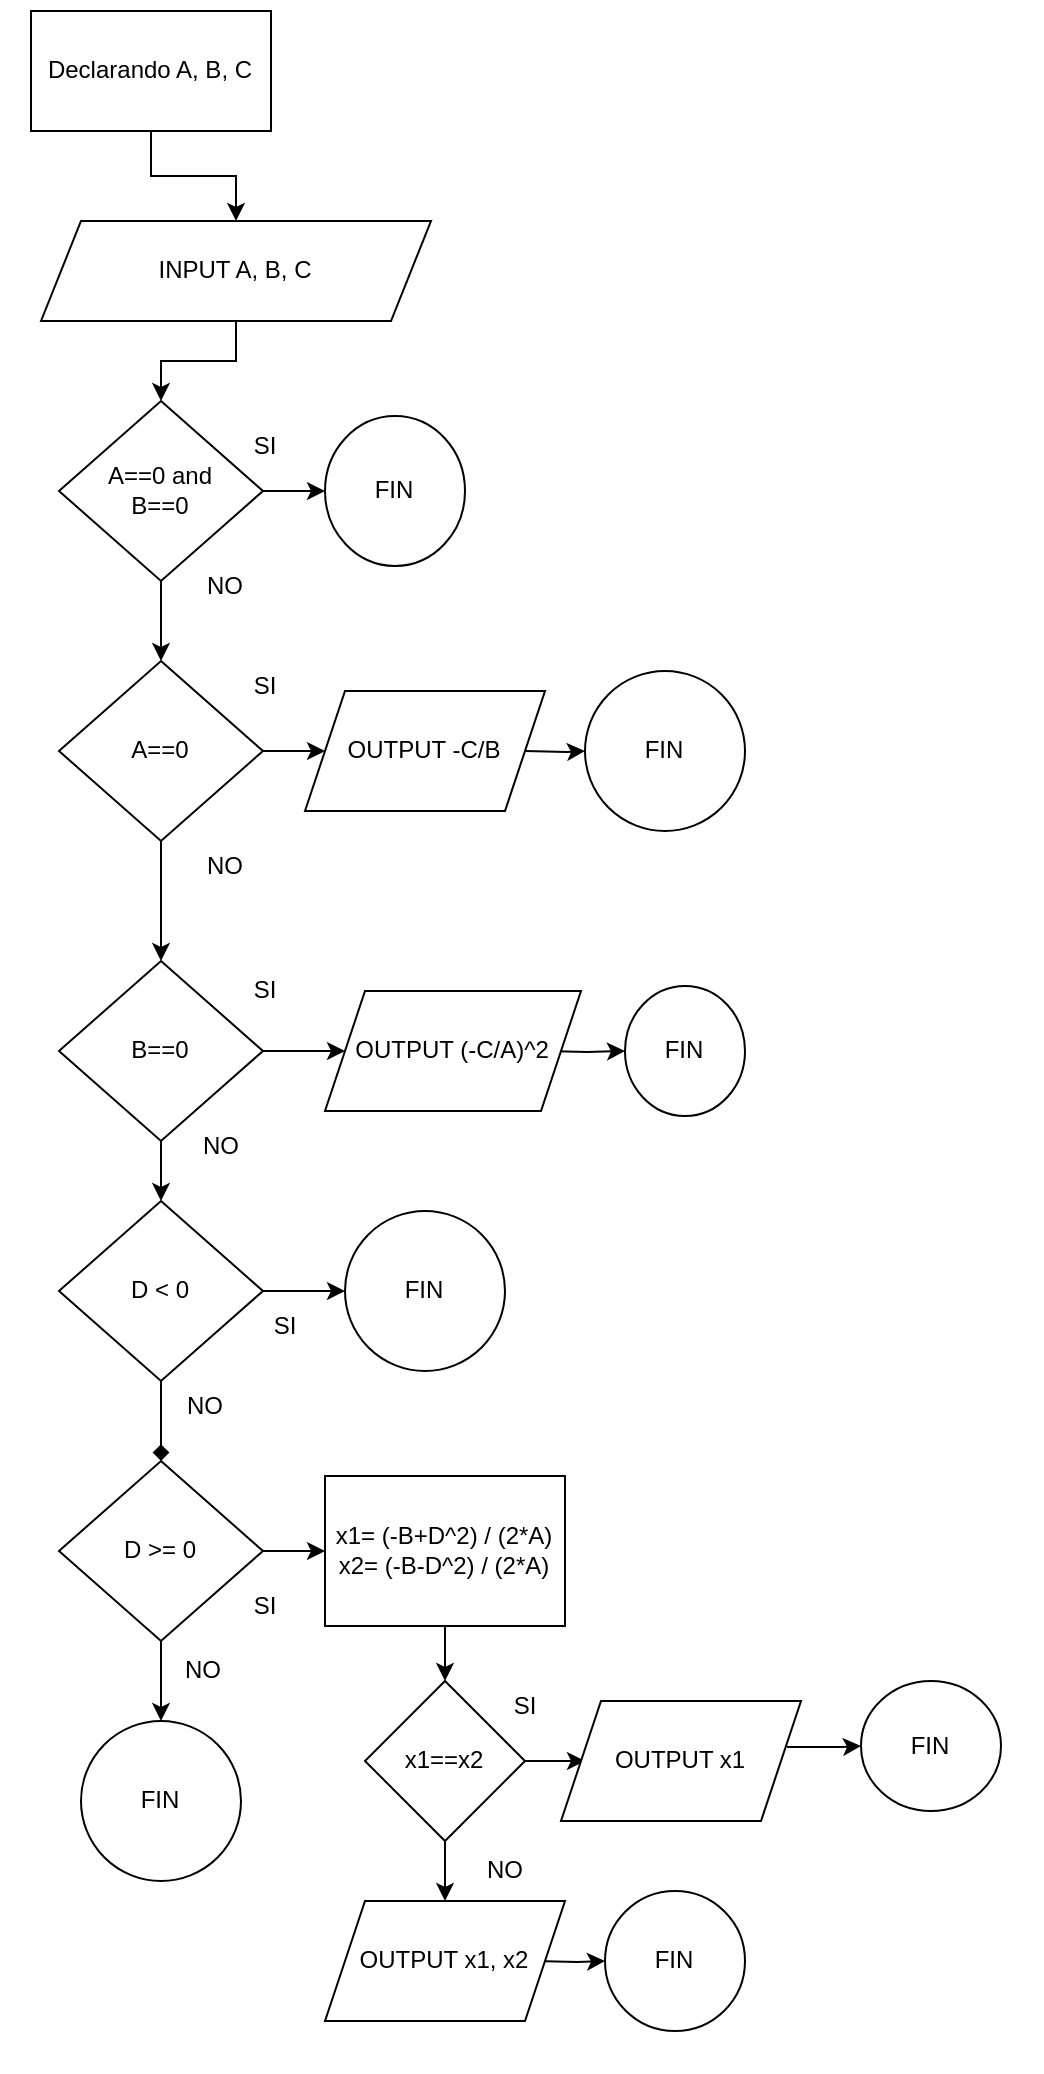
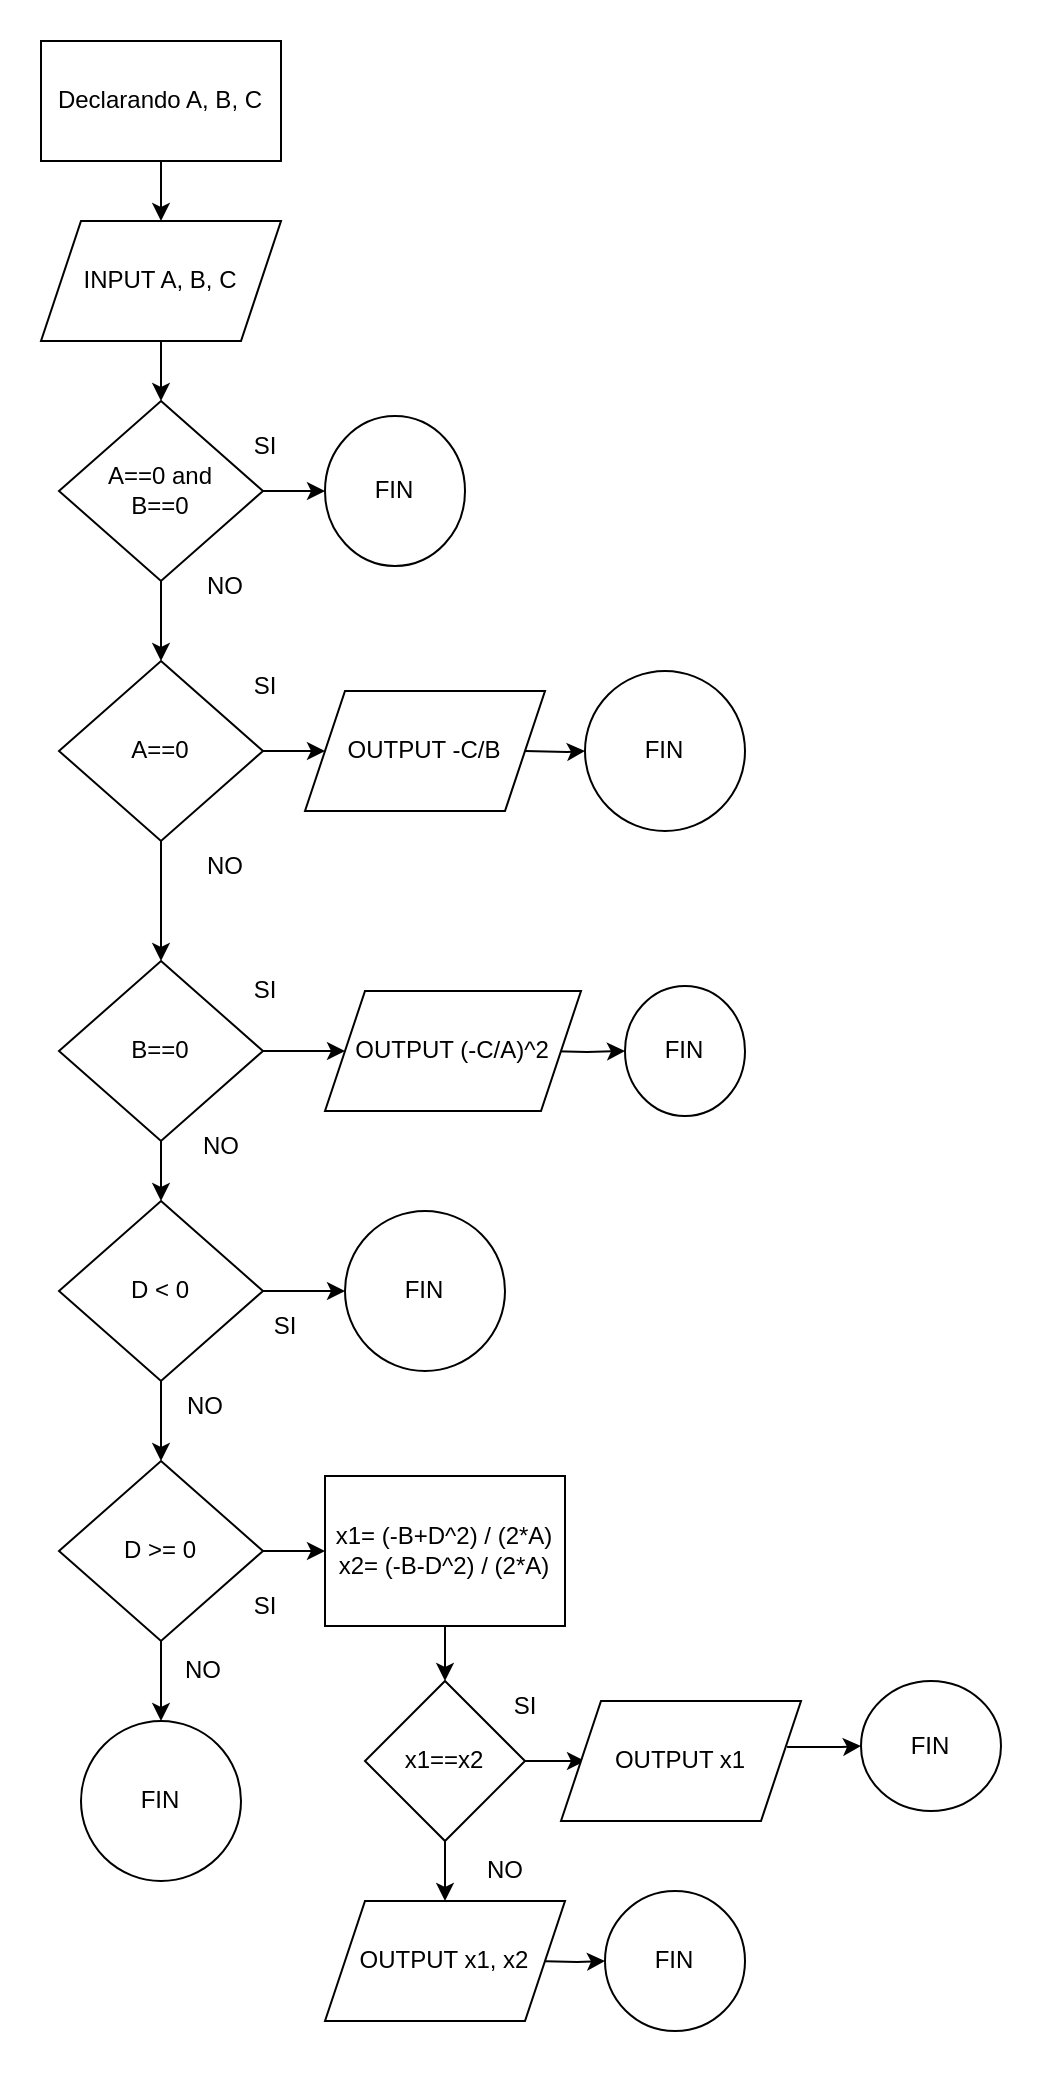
(151, 71) -> (161, 101)
(236, 271) -> (161, 281)
(161, 1445) -> (161, 1446)
